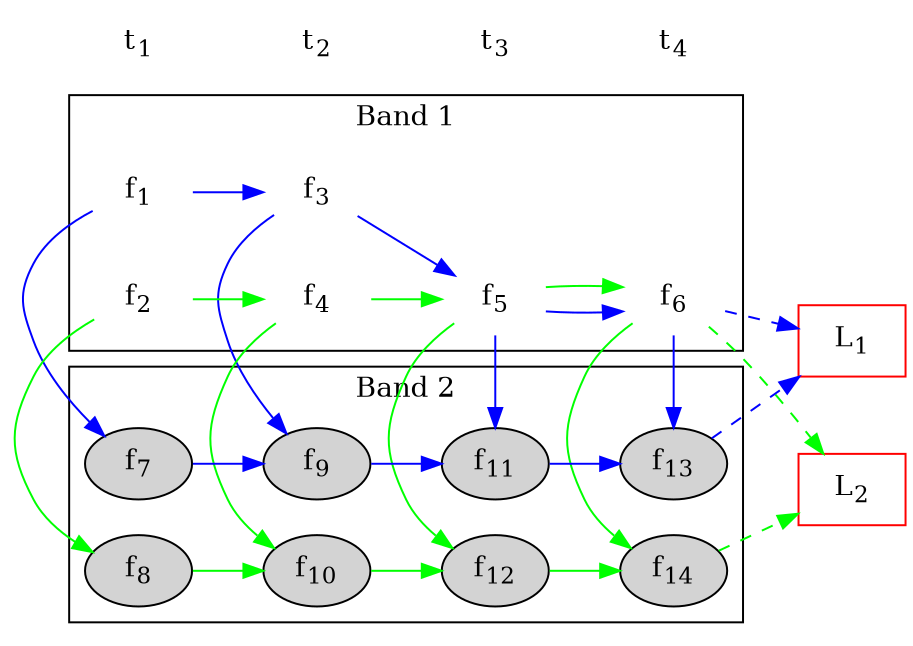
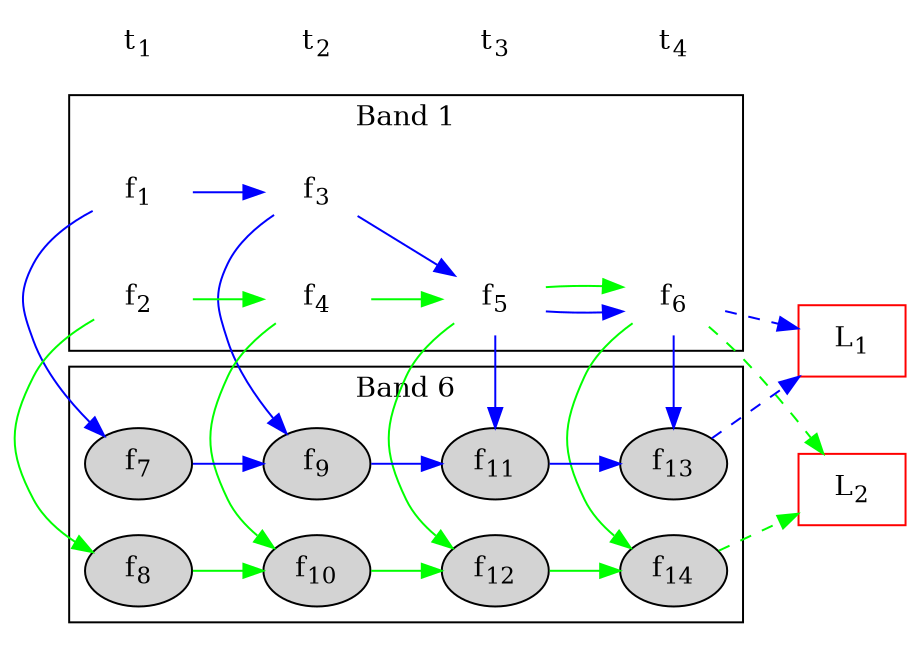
(406, 389) -> (406, 389)
